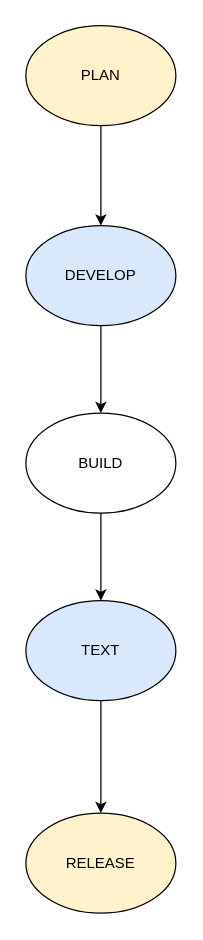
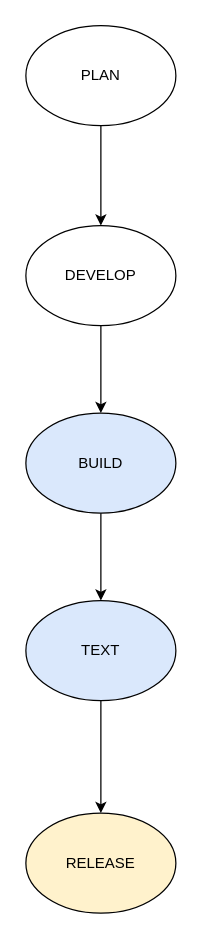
(101, 76) -> (101, 76)
(101, 276) -> (101, 276)
(101, 463) -> (101, 463)
